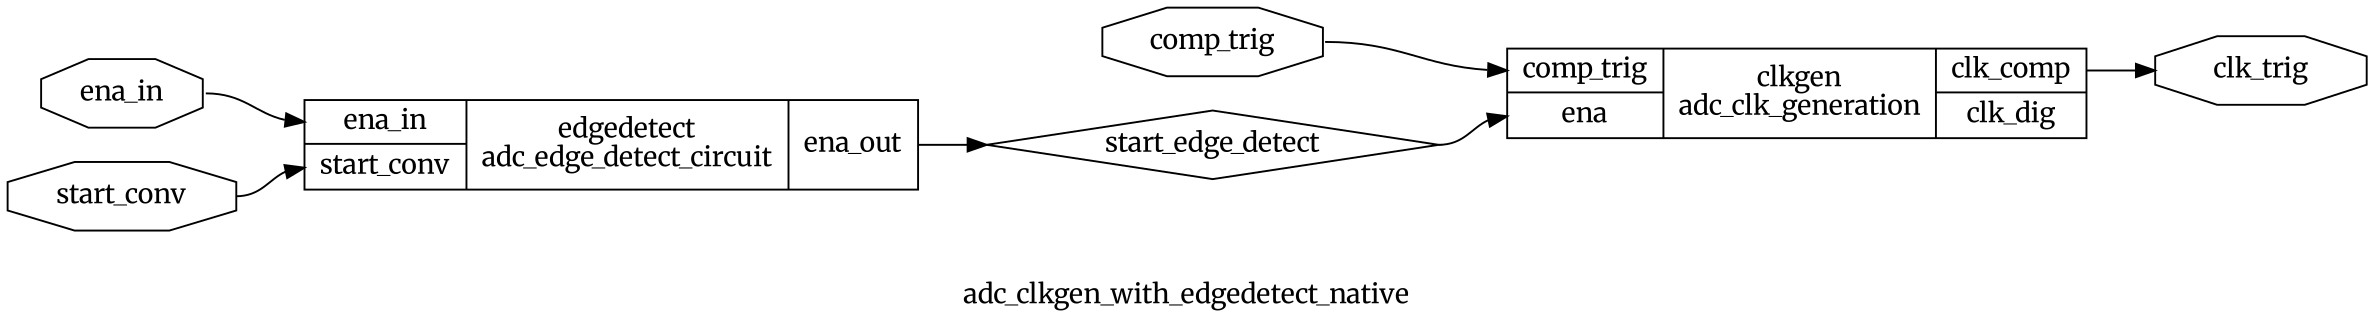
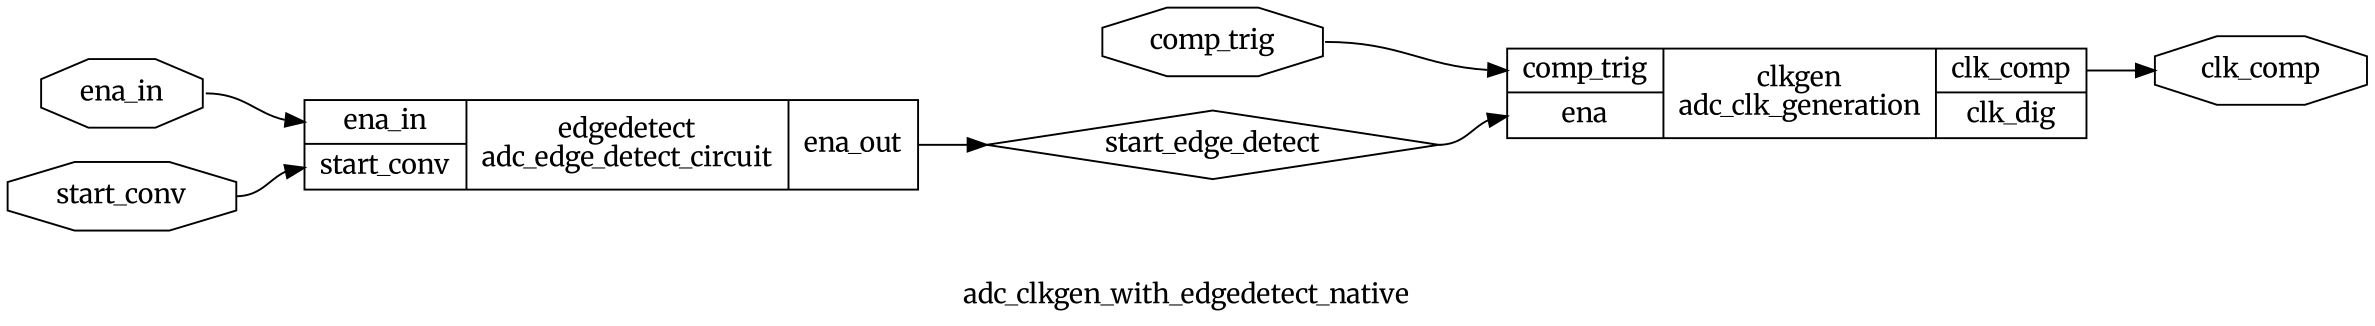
(2261, 71) -> (2261, 71)
